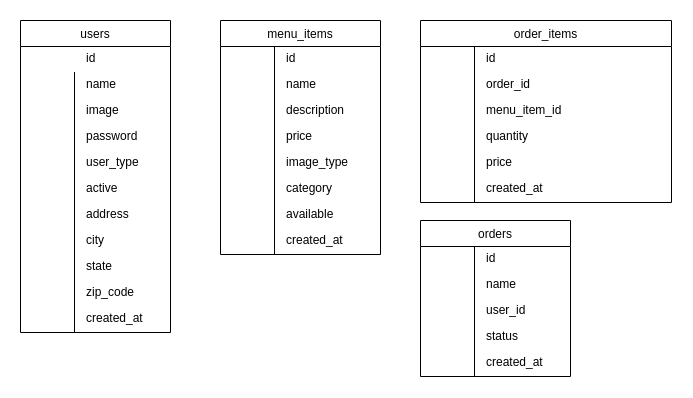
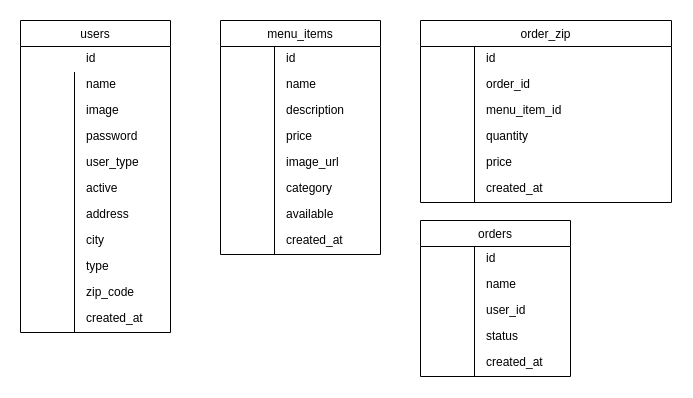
(546, 34) -> (546, 34)
(318, 162) -> (313, 162)
(103, 266) -> (99, 266)
